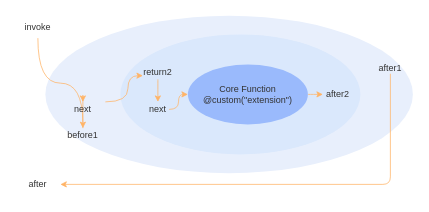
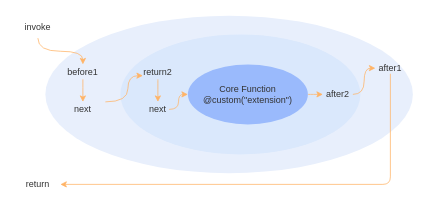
none -> (364, 82)
(83, 135) -> (83, 72)
(38, 184) -> (38, 184)
